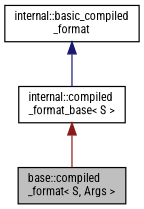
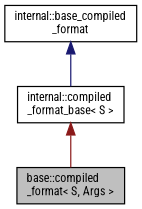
(72, 24) -> (71, 24)
